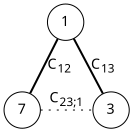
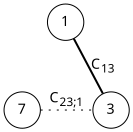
(44, 66) -> none
